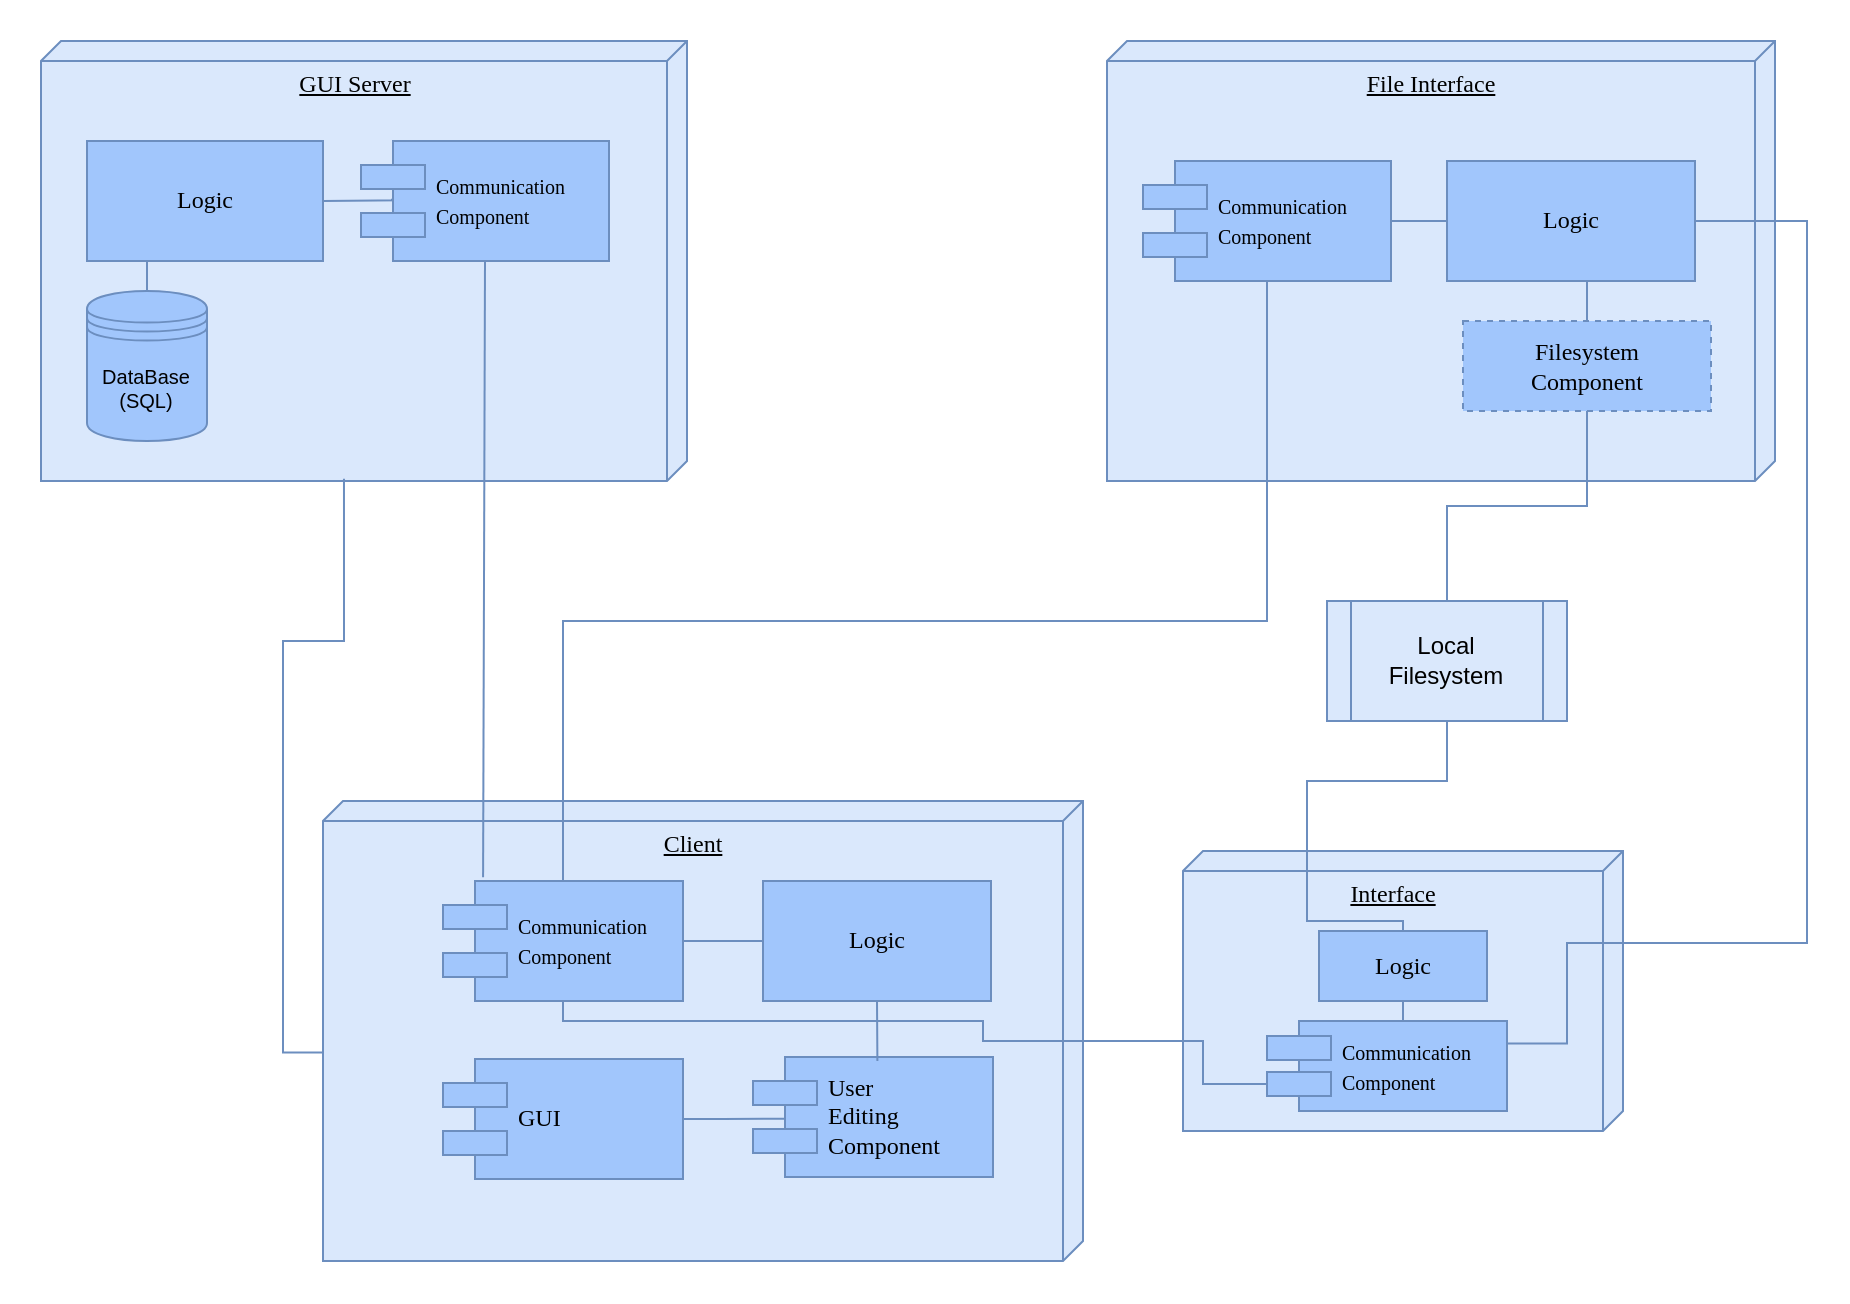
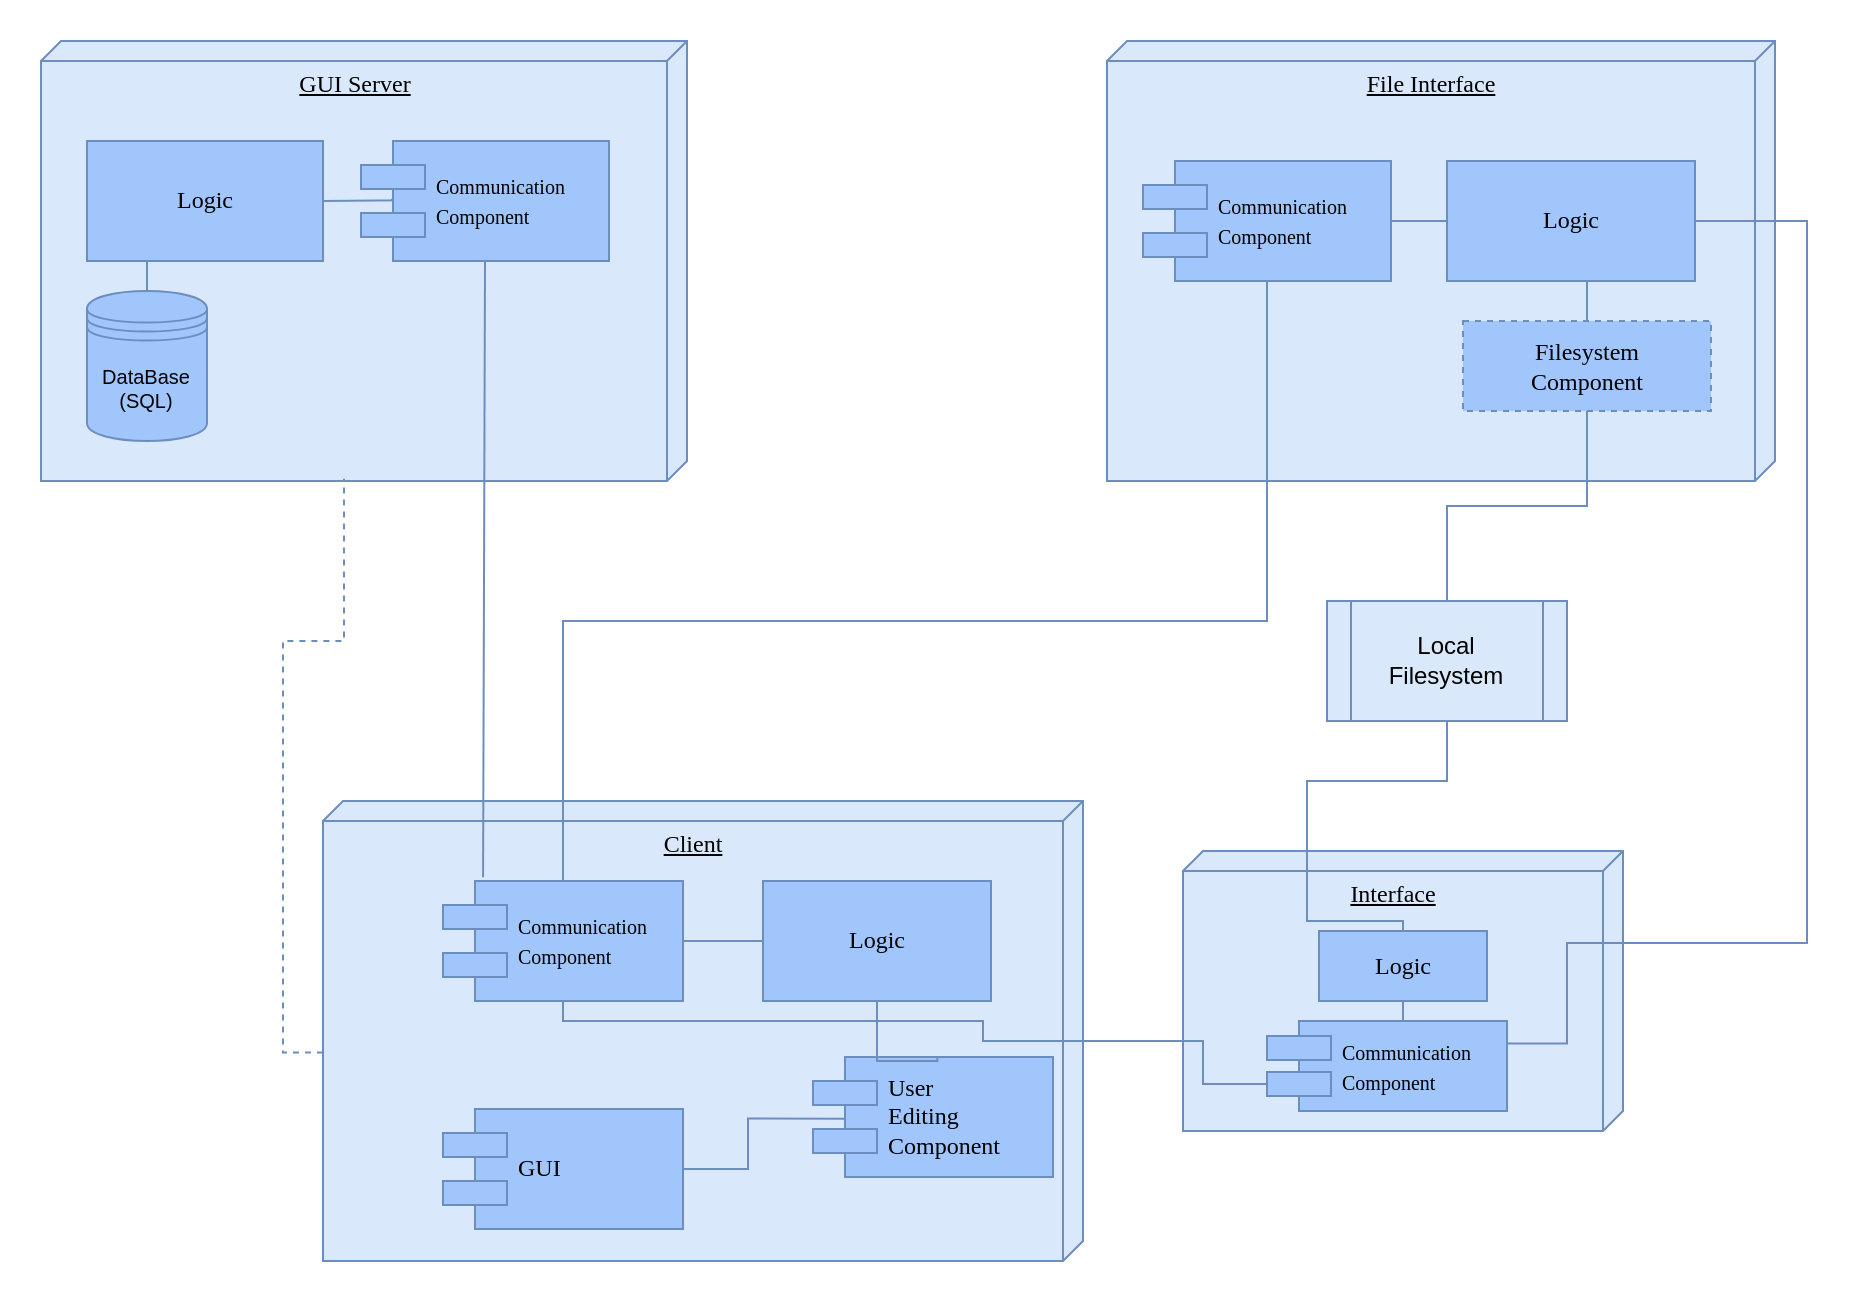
(283, 755) -> (283, 755)
(873, 1117) -> (933, 1117)
(563, 1119) -> (563, 1169)
